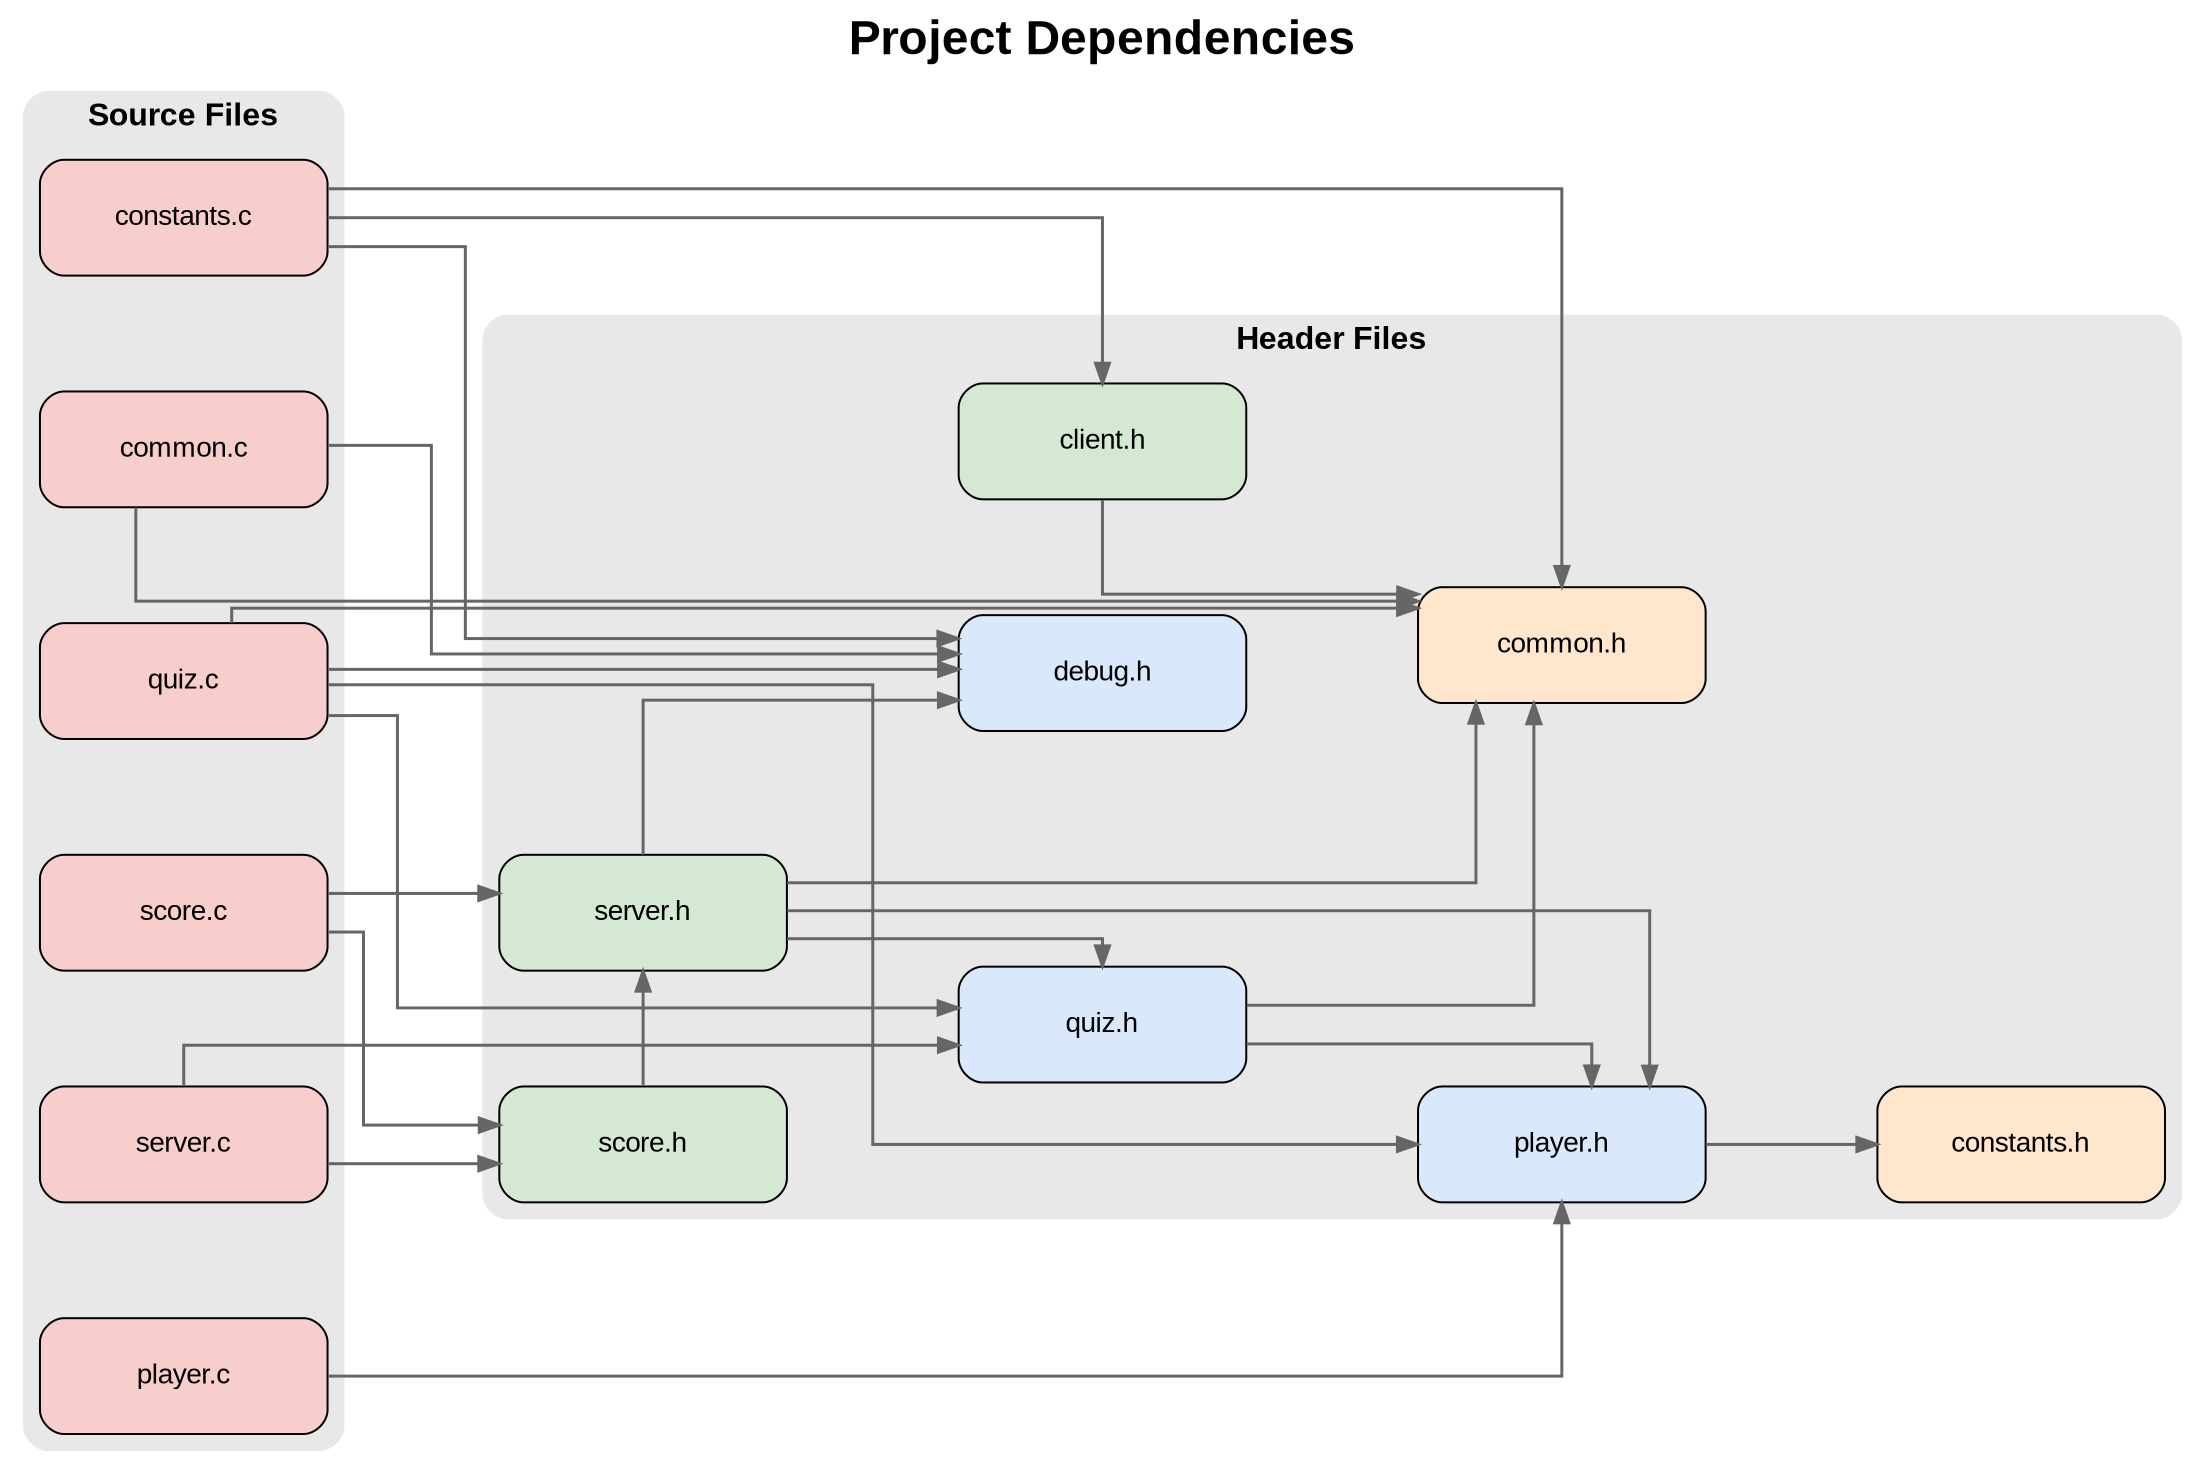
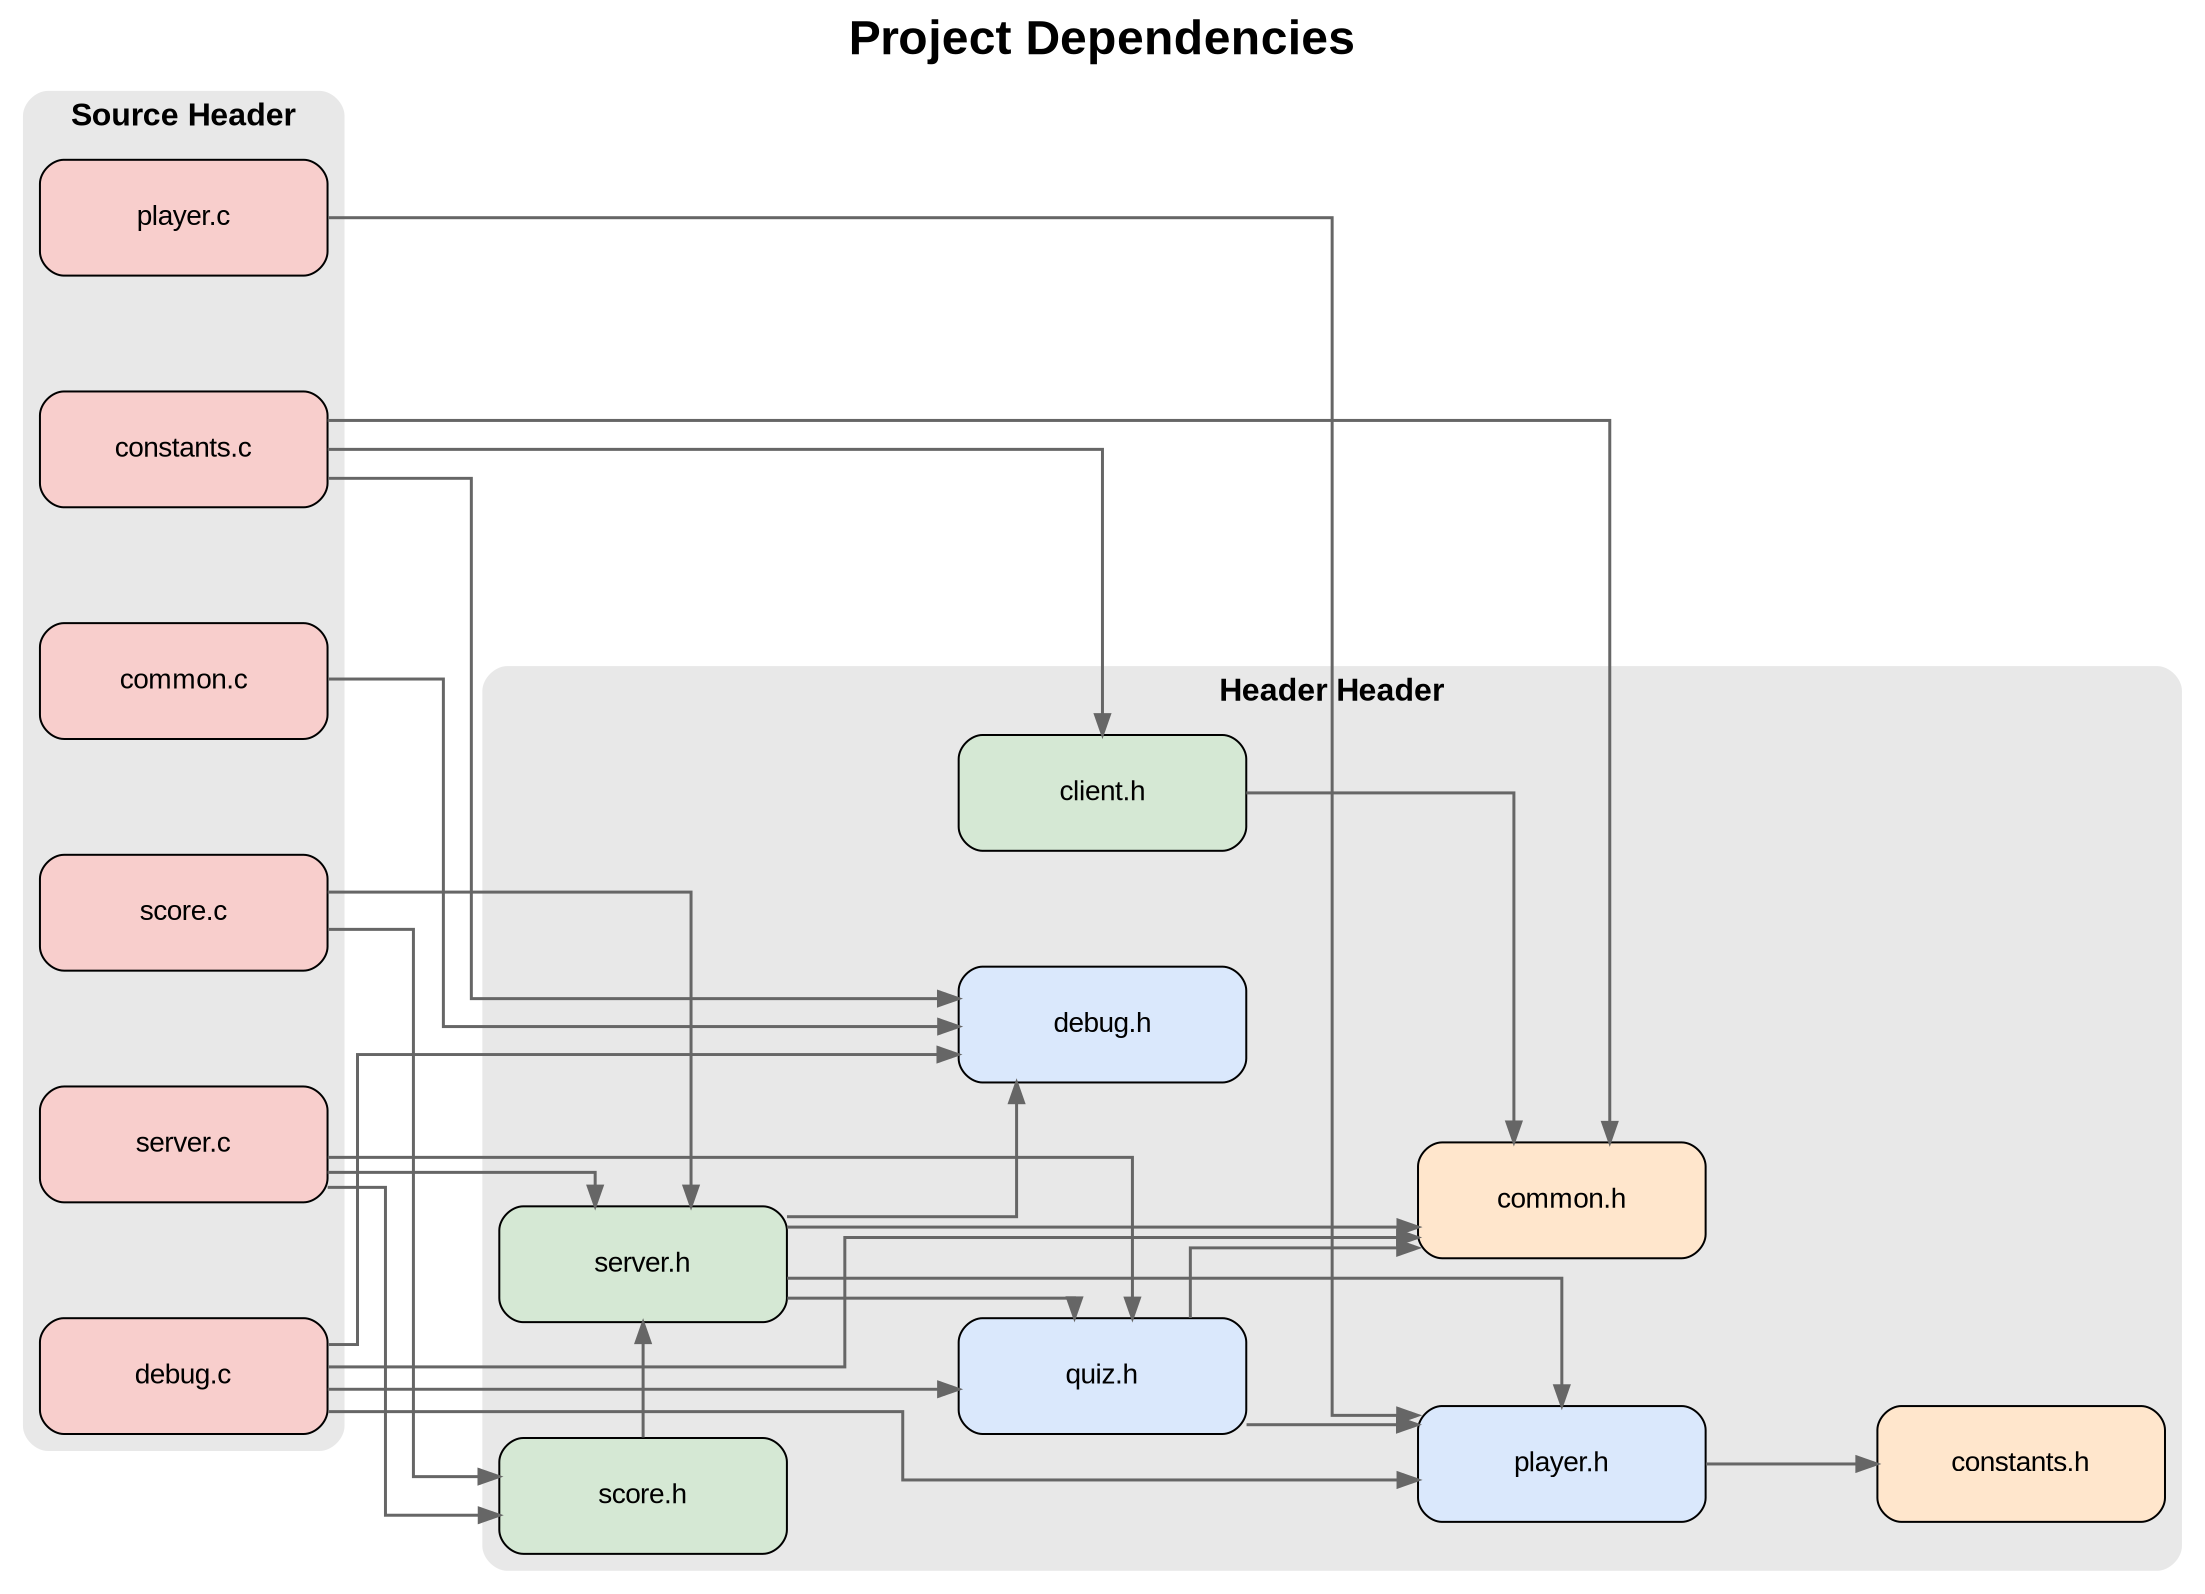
(184, 118) -> (184, 118)
(1332, 342) -> (1332, 693)
(720, 601) -> none
(184, 681) -> (184, 1376)
none -> (468, 1172)
